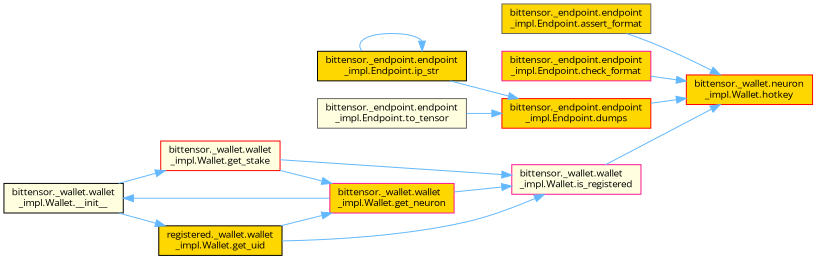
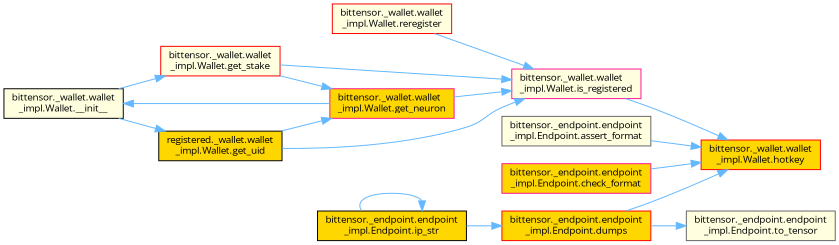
none -> (392, 19)
(576, 19) -> (576, 131)
(749, 90) -> (761, 155)
(479, 113) -> (664, 226)
